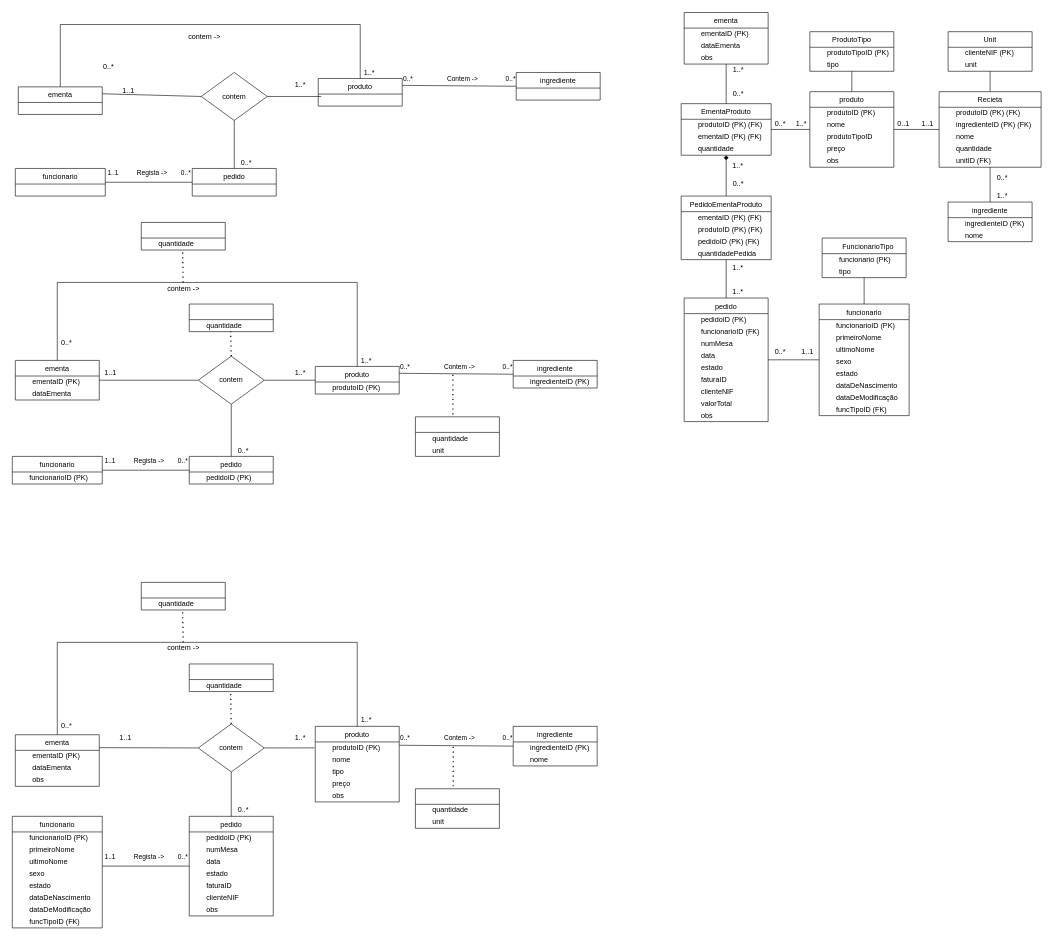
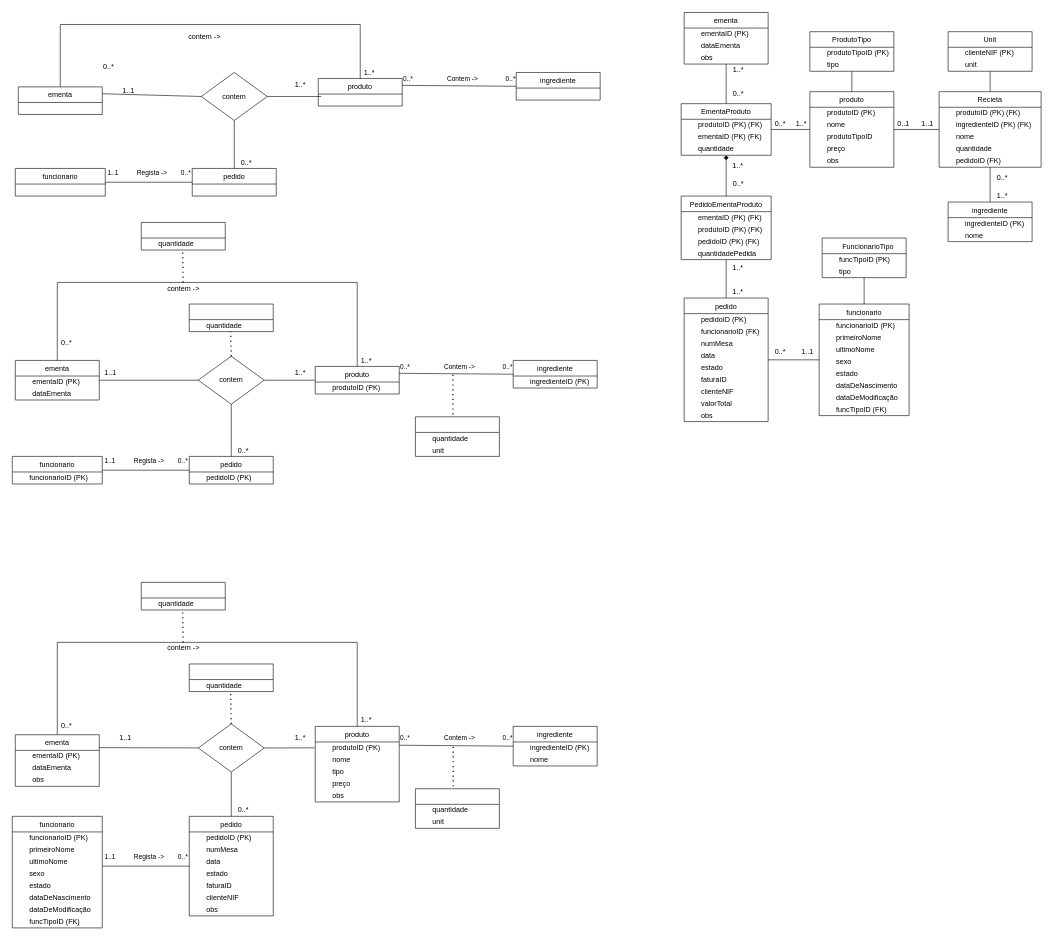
(961, 161) -> (965, 161)
(853, 260) -> (852, 260)
